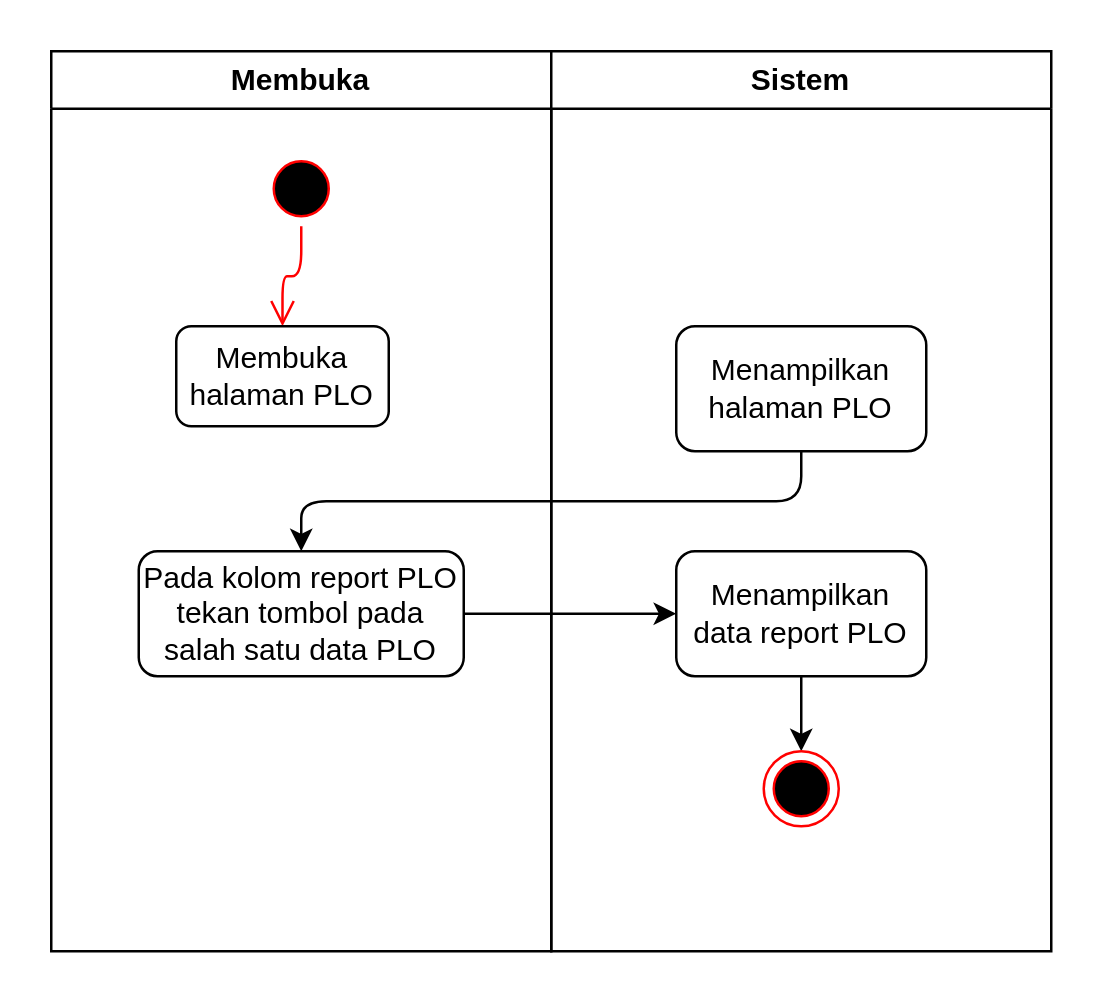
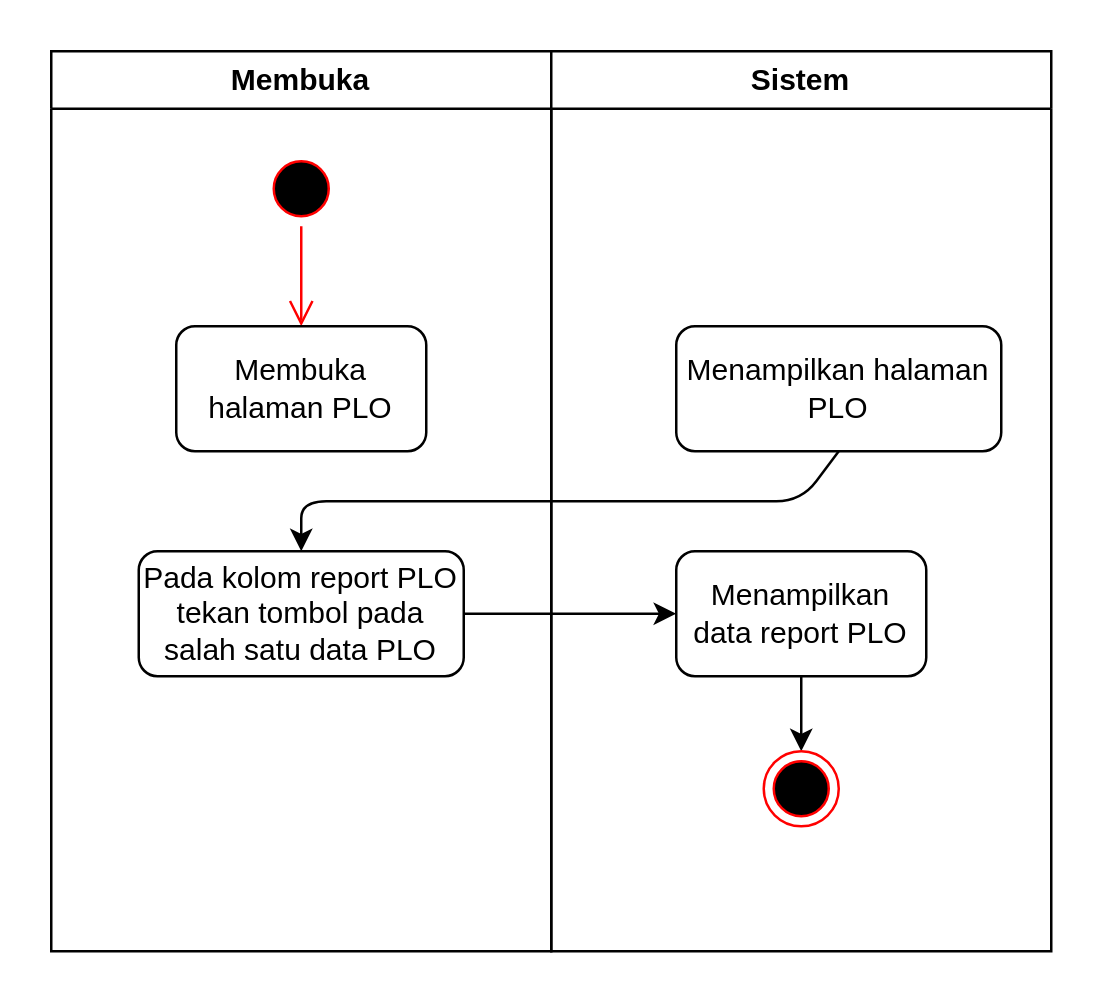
(283, 376) -> (301, 389)
(801, 389) -> (839, 389)
